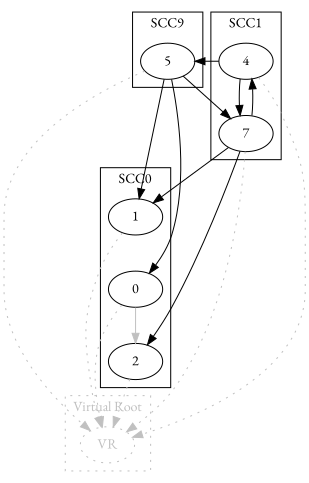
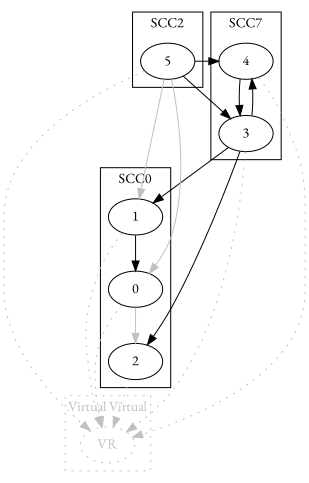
(168, 24) -> (168, 24)
(246, 24) -> (246, 24)
(212, 61) -> (202, 61)
(153, 134) -> (153, 134)
(246, 134) -> (246, 134)
(181, 174) -> (181, 174)
none -> (136, 248)
(108, 407) -> (108, 407)
